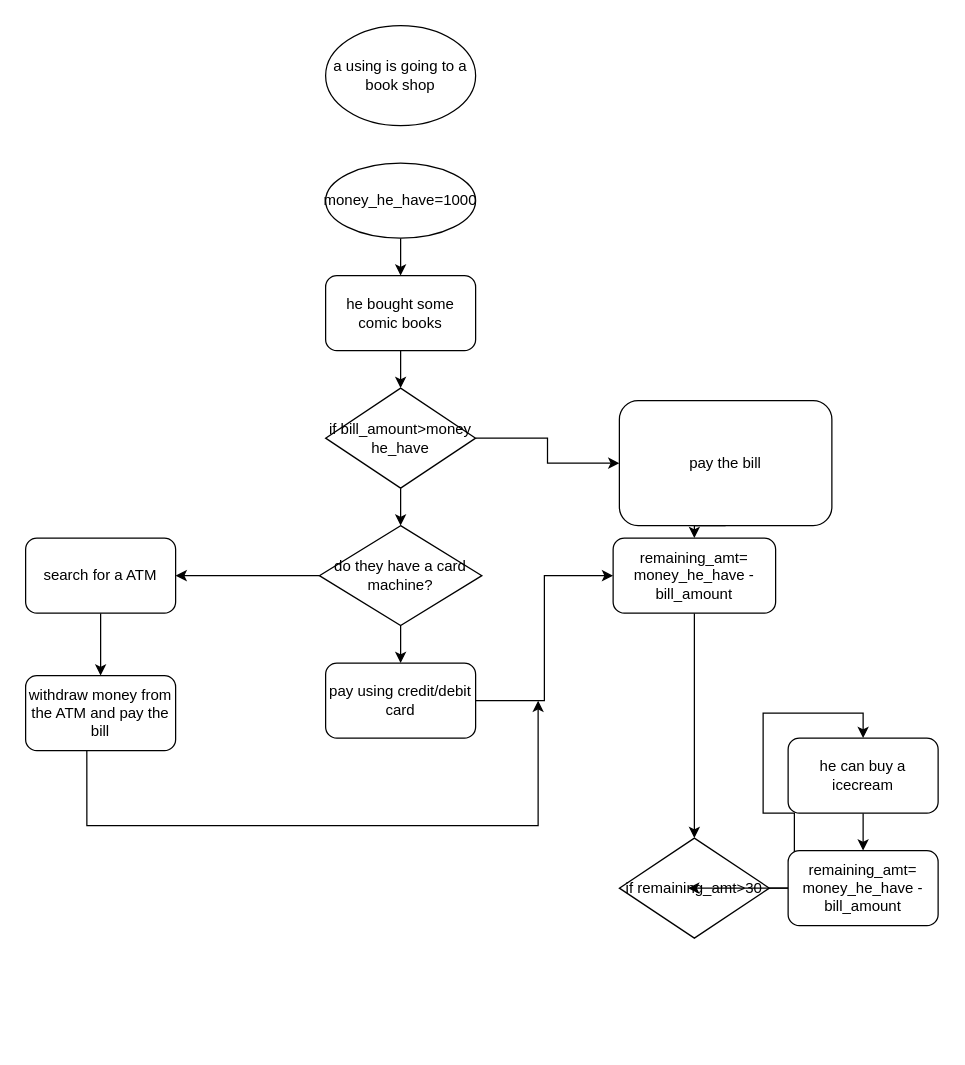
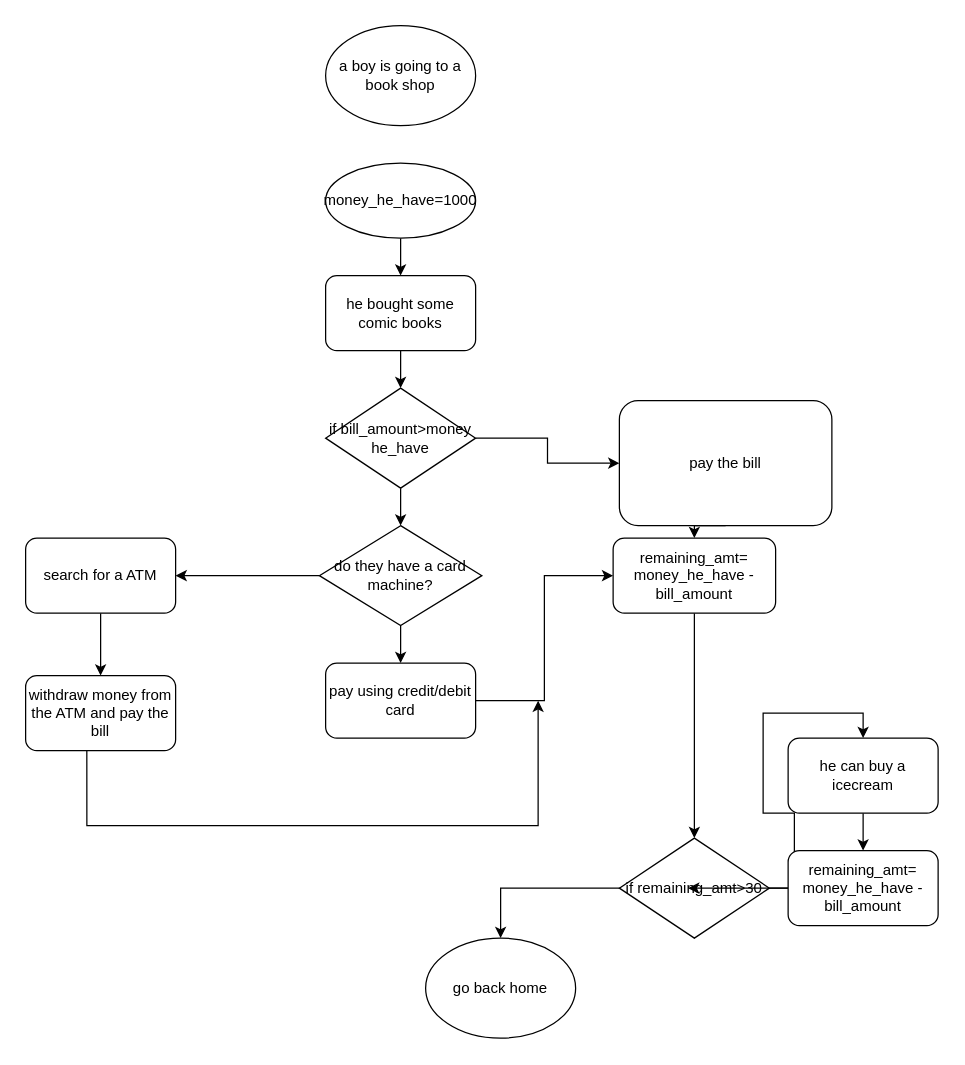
(401, 76) -> (401, 76)
none -> (540, 888)
none -> (501, 988)
